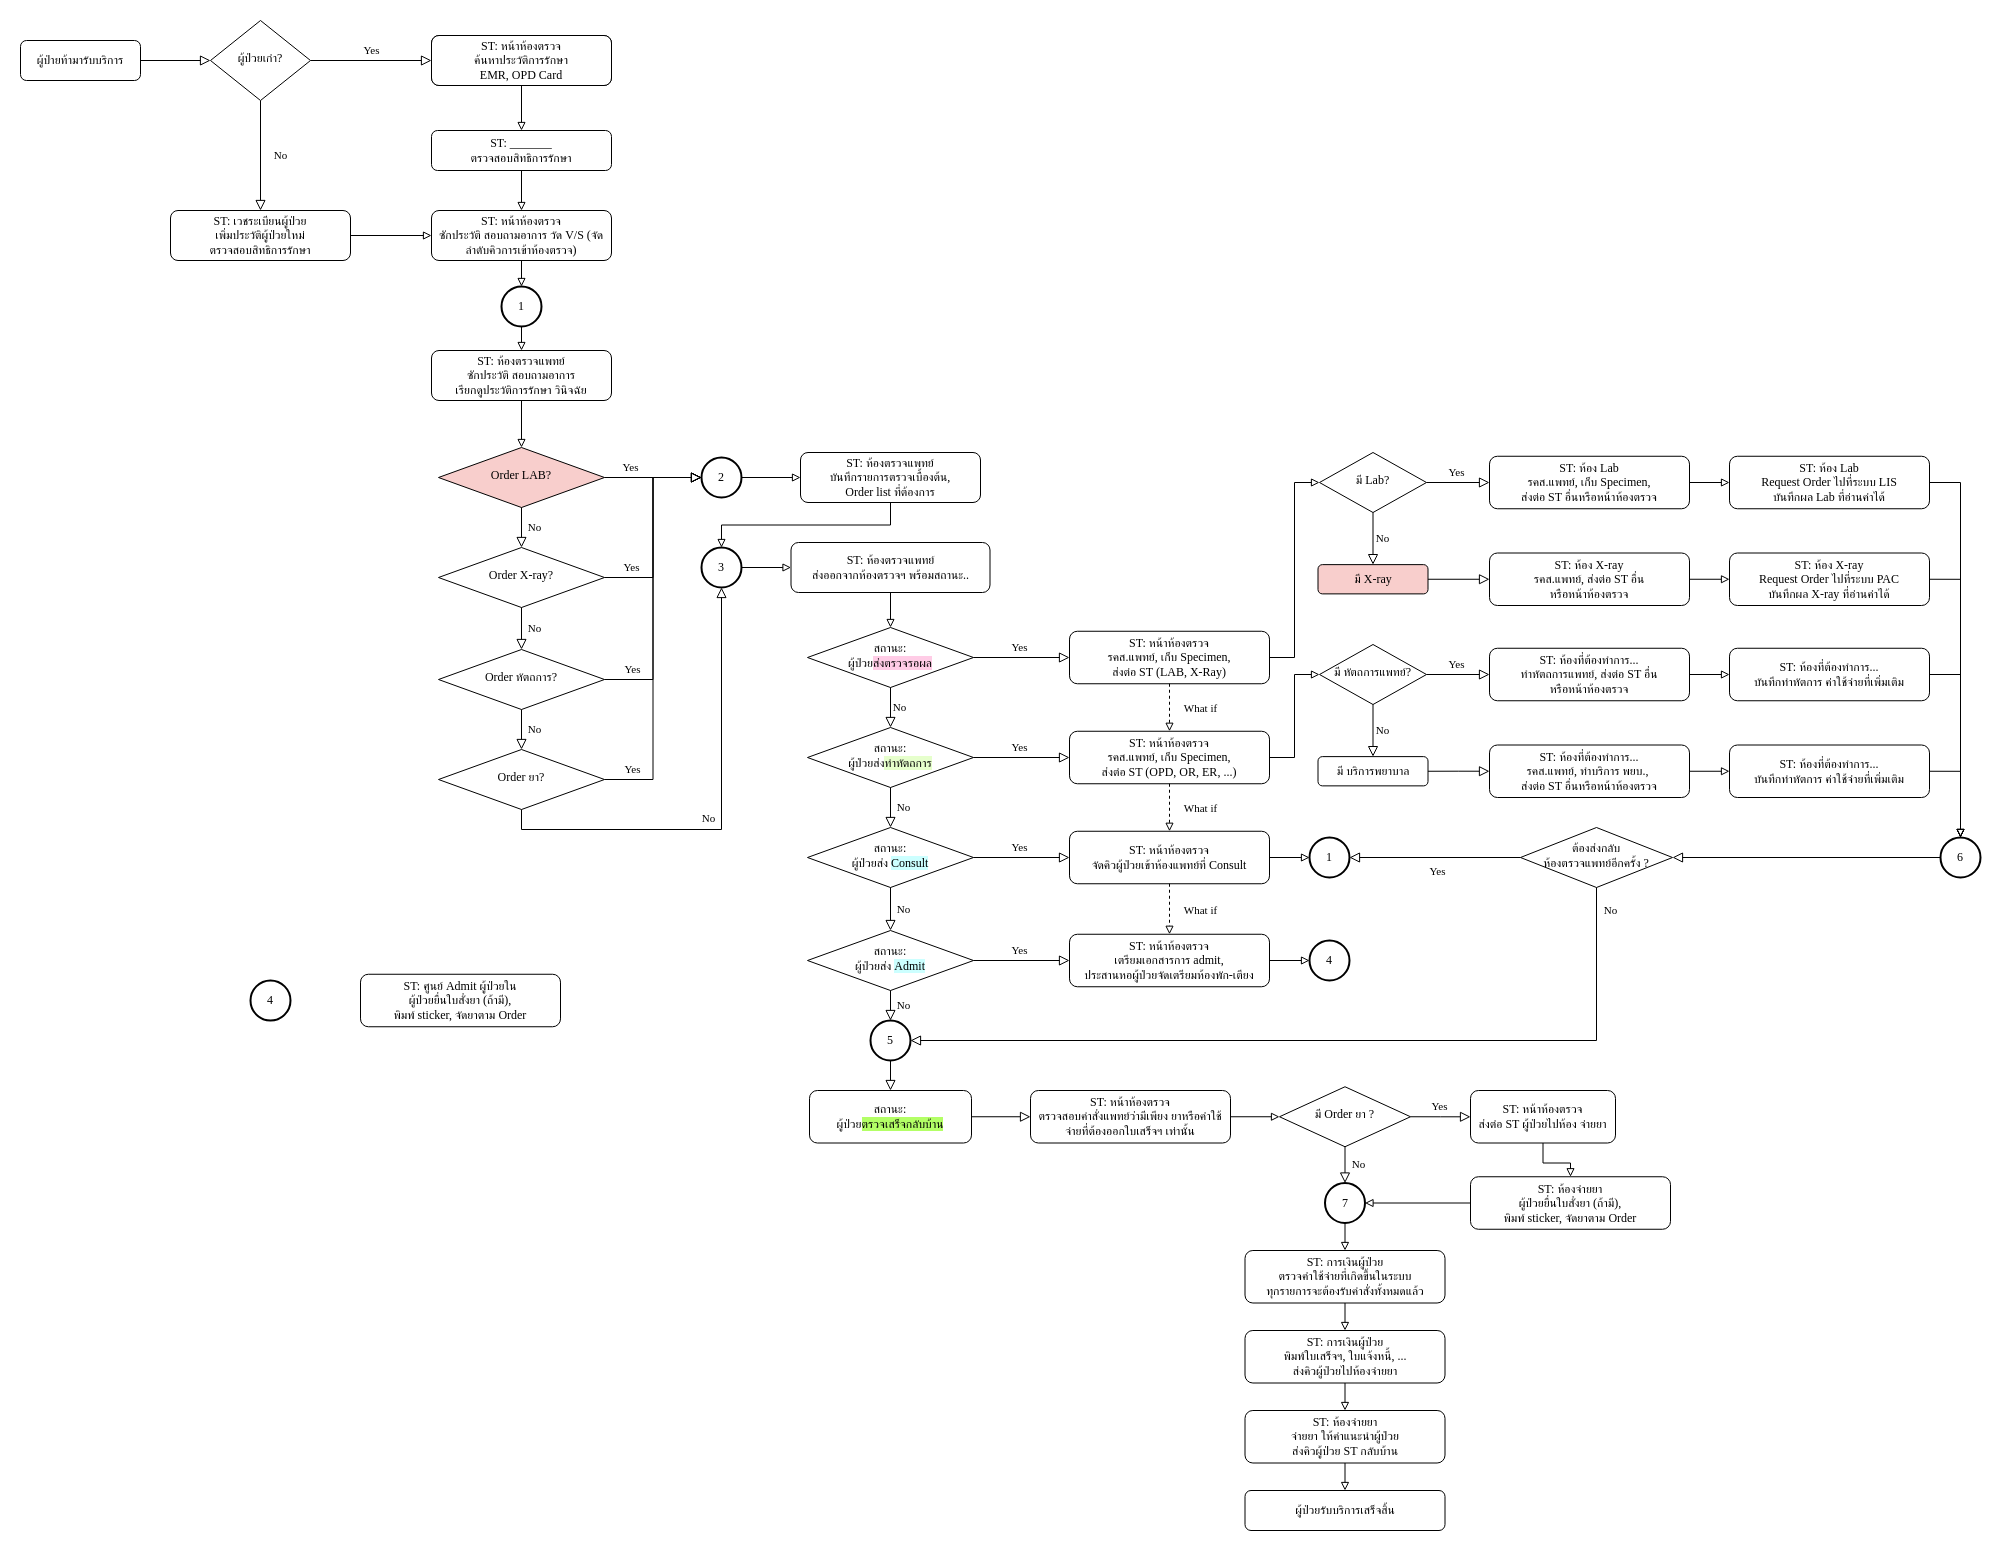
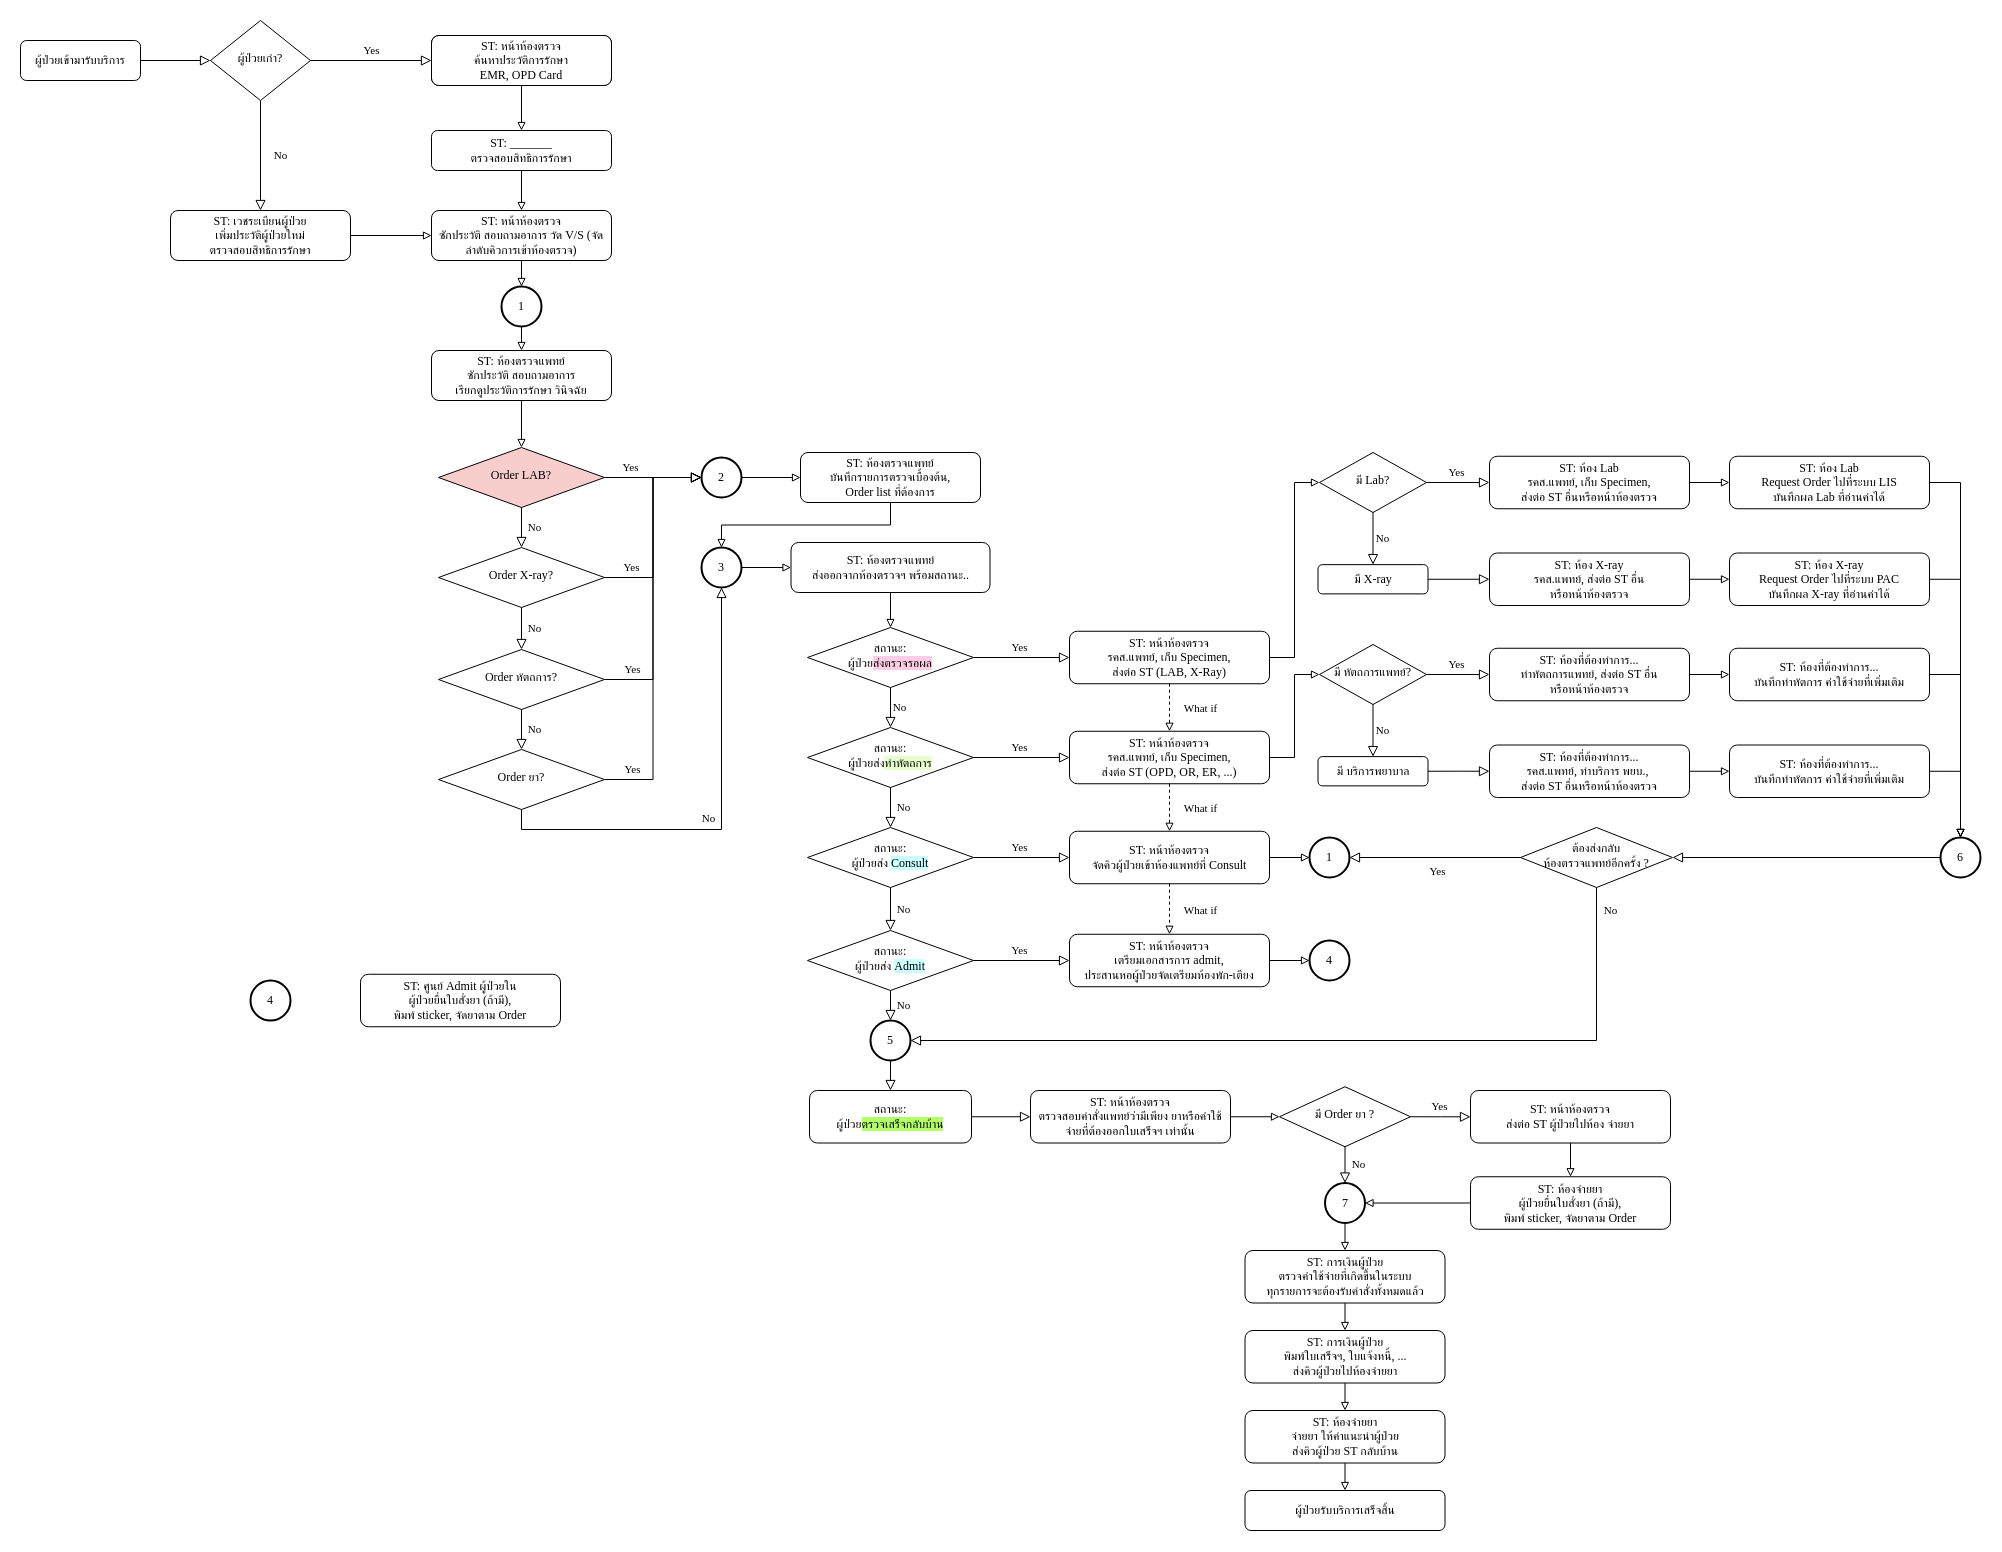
(81, 61) -> (81, 61)
(1373, 579) -> (1373, 579)
(1543, 1117) -> (1571, 1117)
